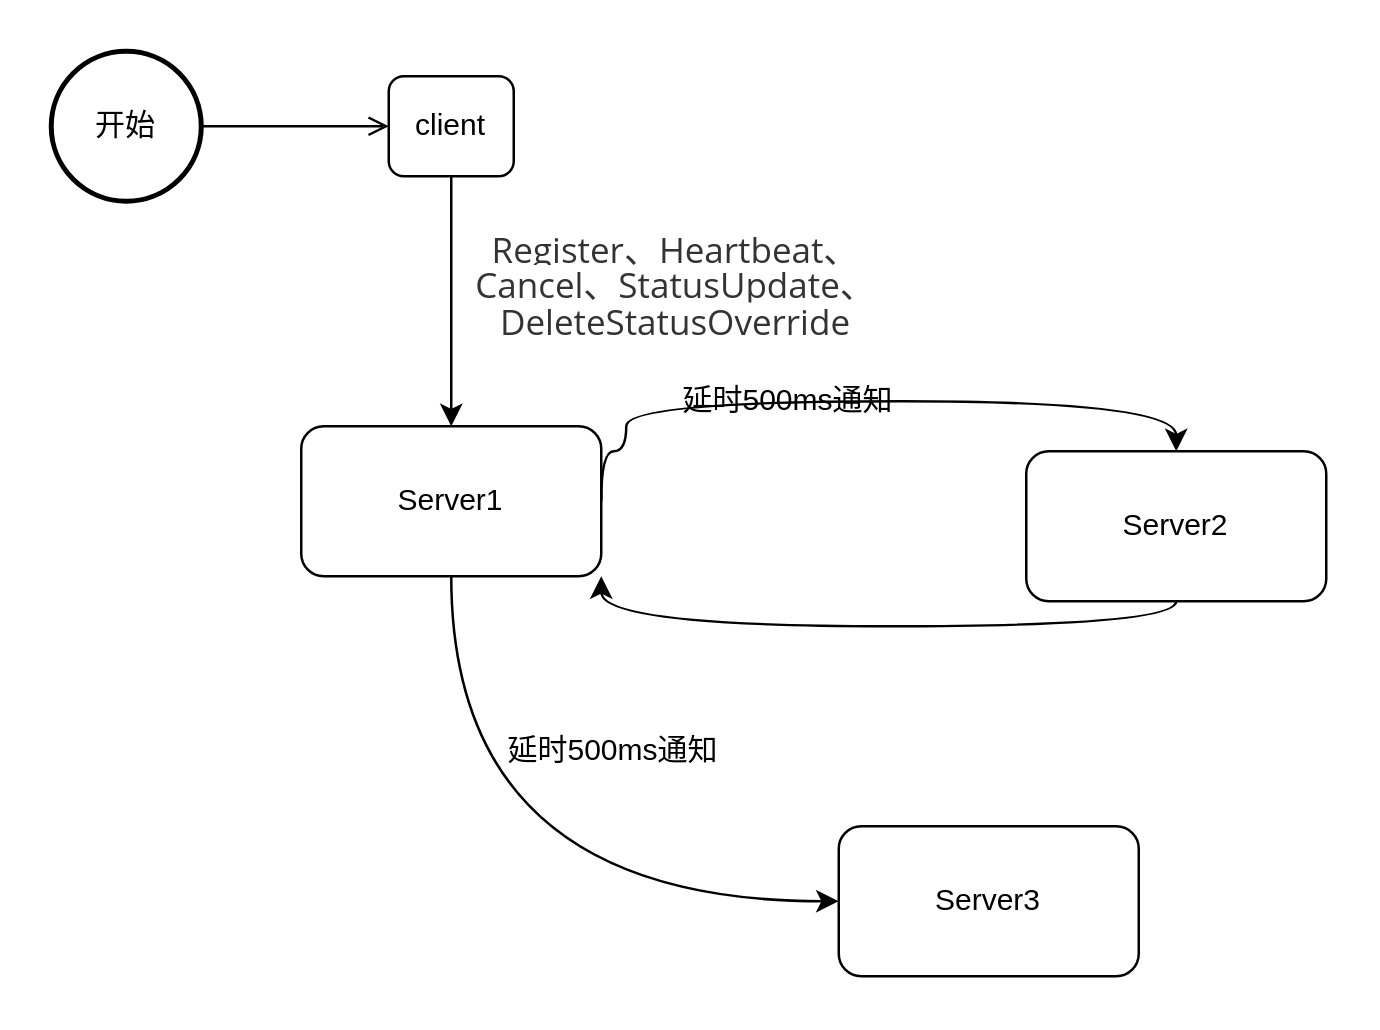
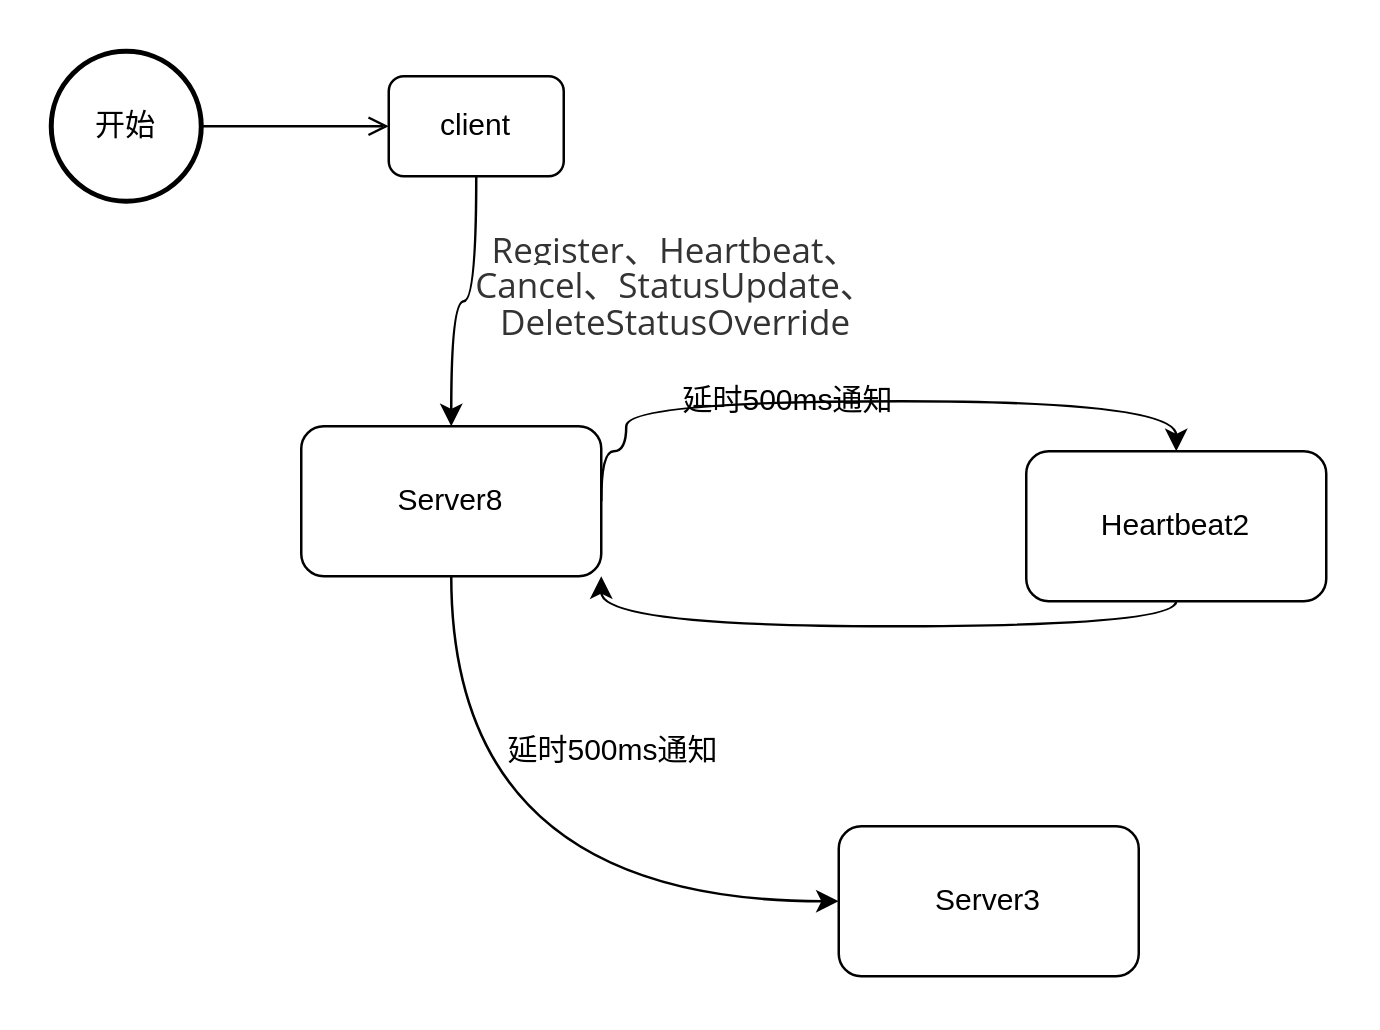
(451, 126) -> (476, 126)
(451, 501) -> (451, 501)
(1176, 526) -> (1176, 526)
